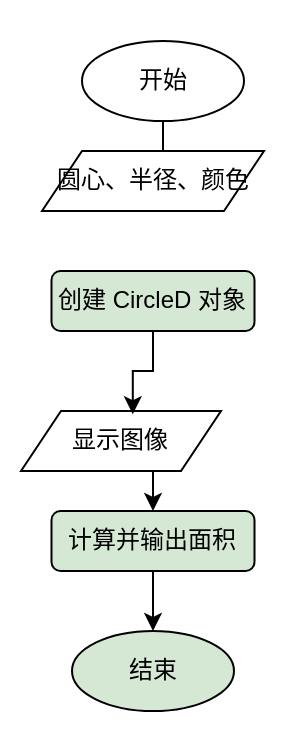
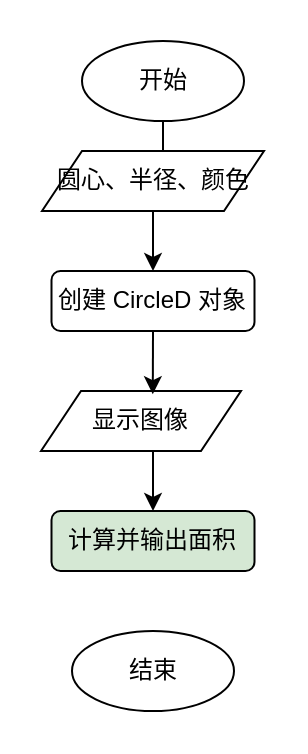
none -> (153, 234)
(153, 301) -> (153, 301)
(121, 441) -> (141, 421)
(153, 594) -> none
(153, 671) -> (153, 671)
